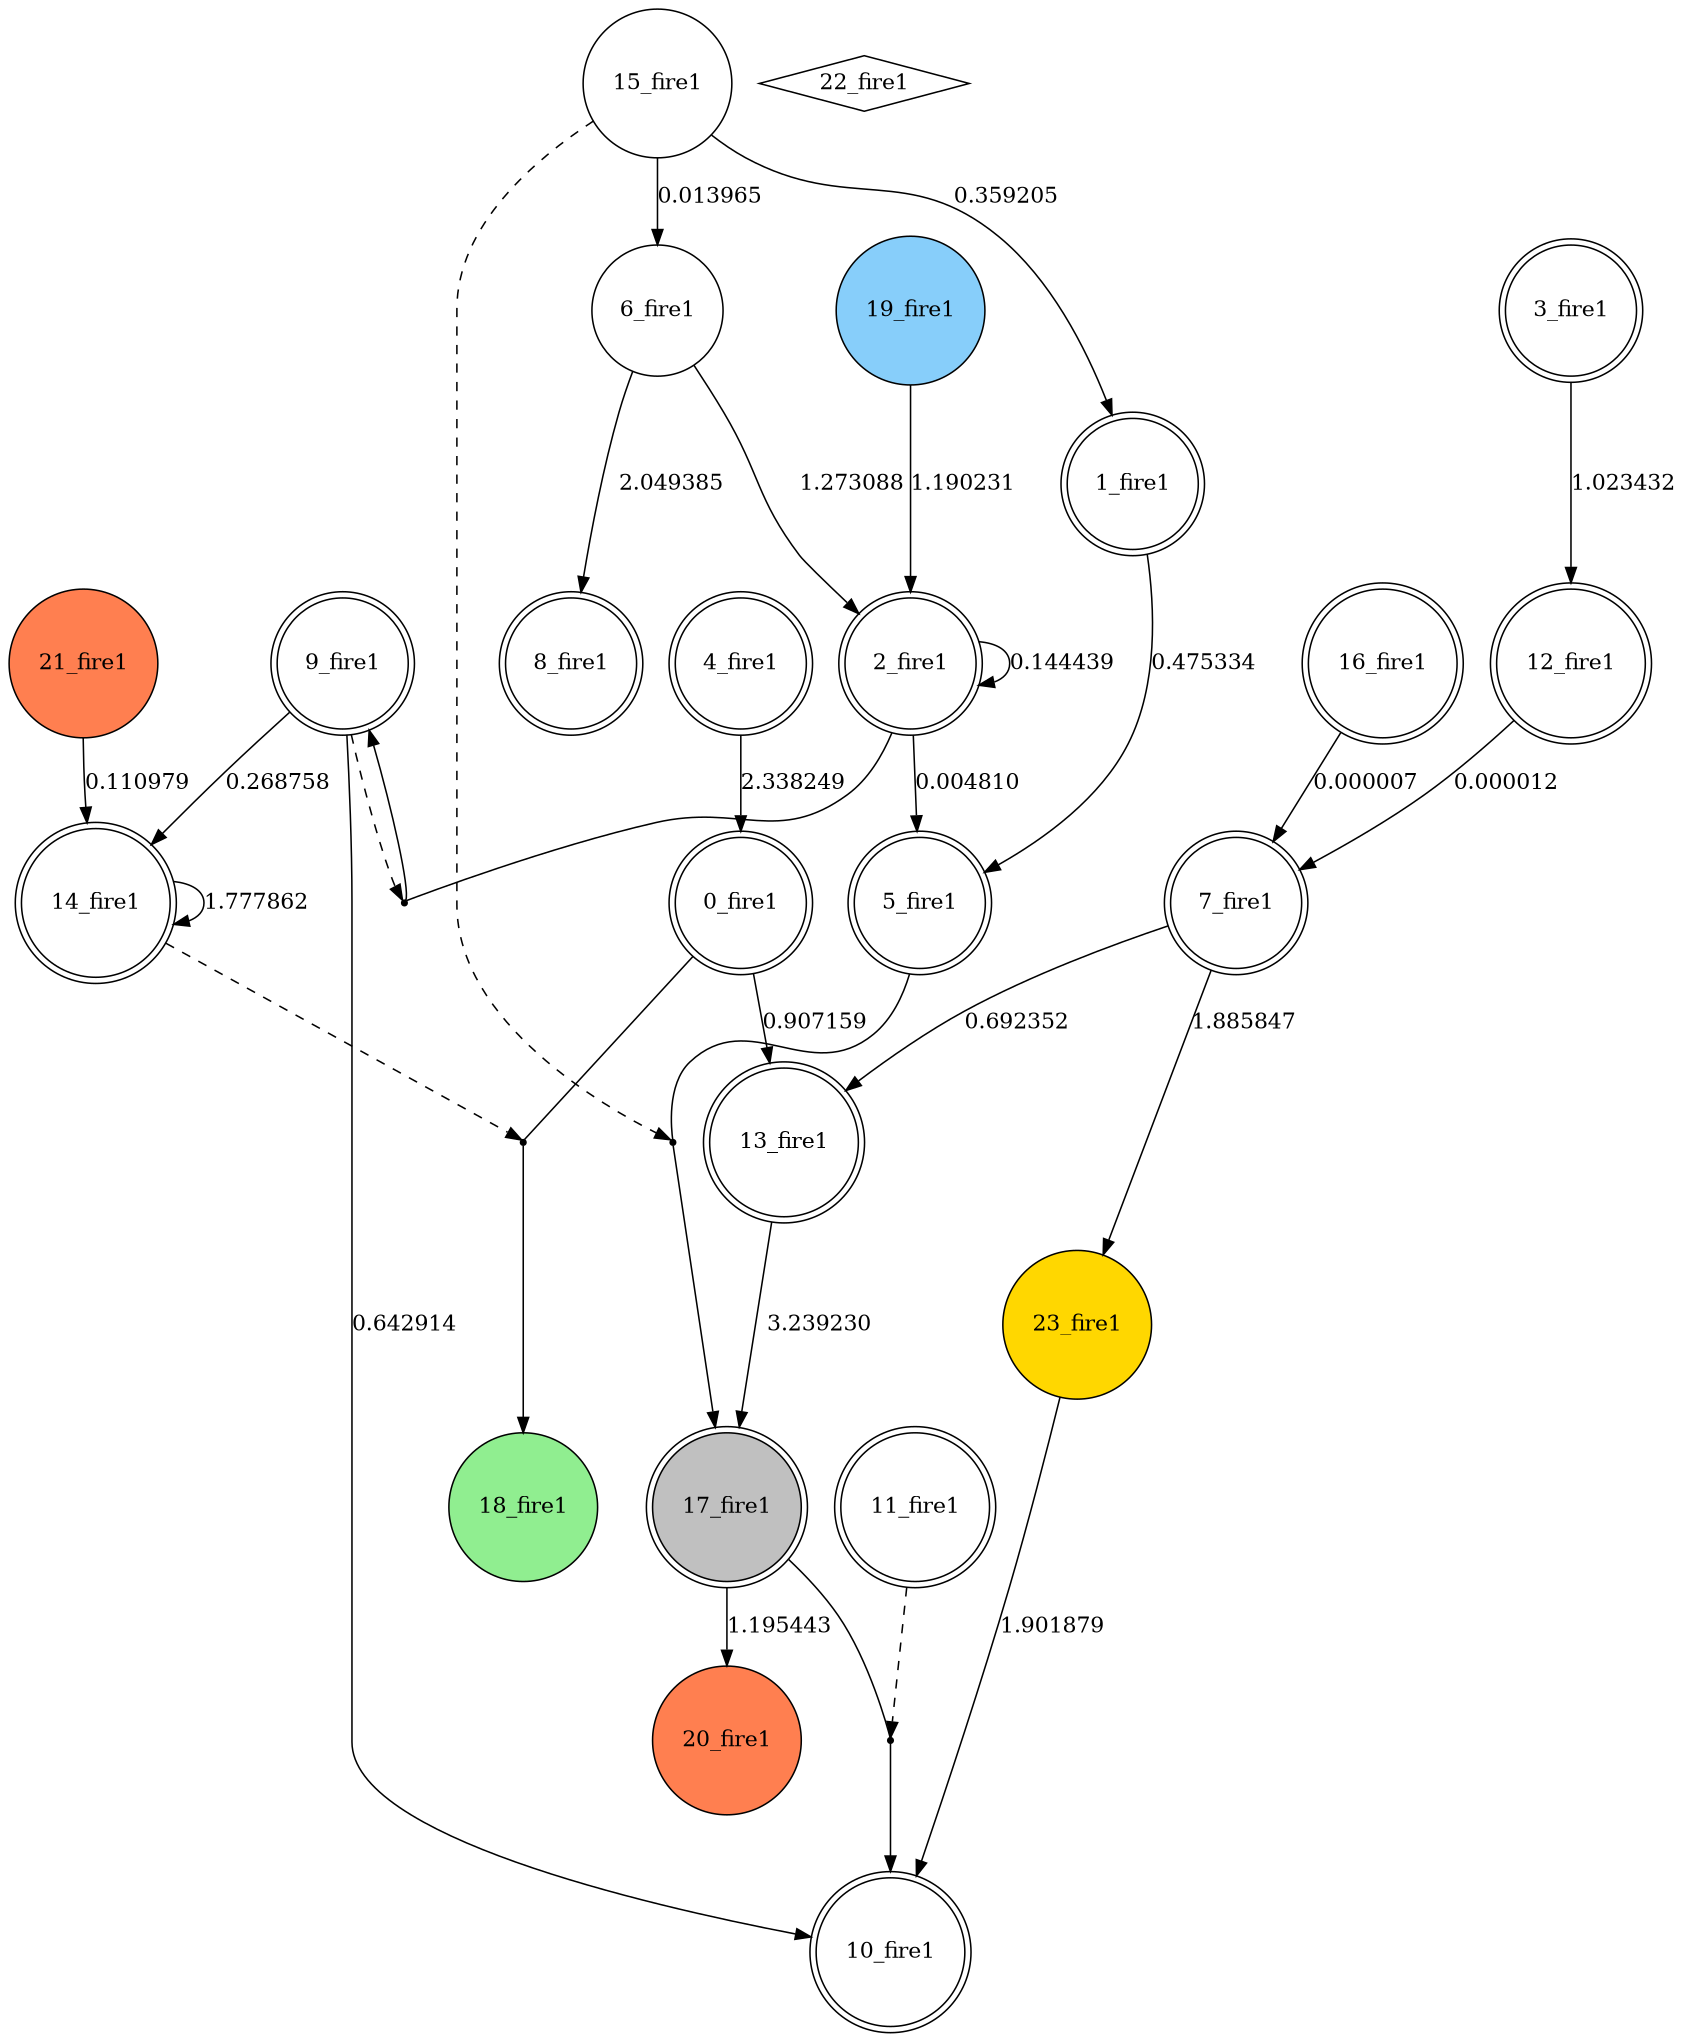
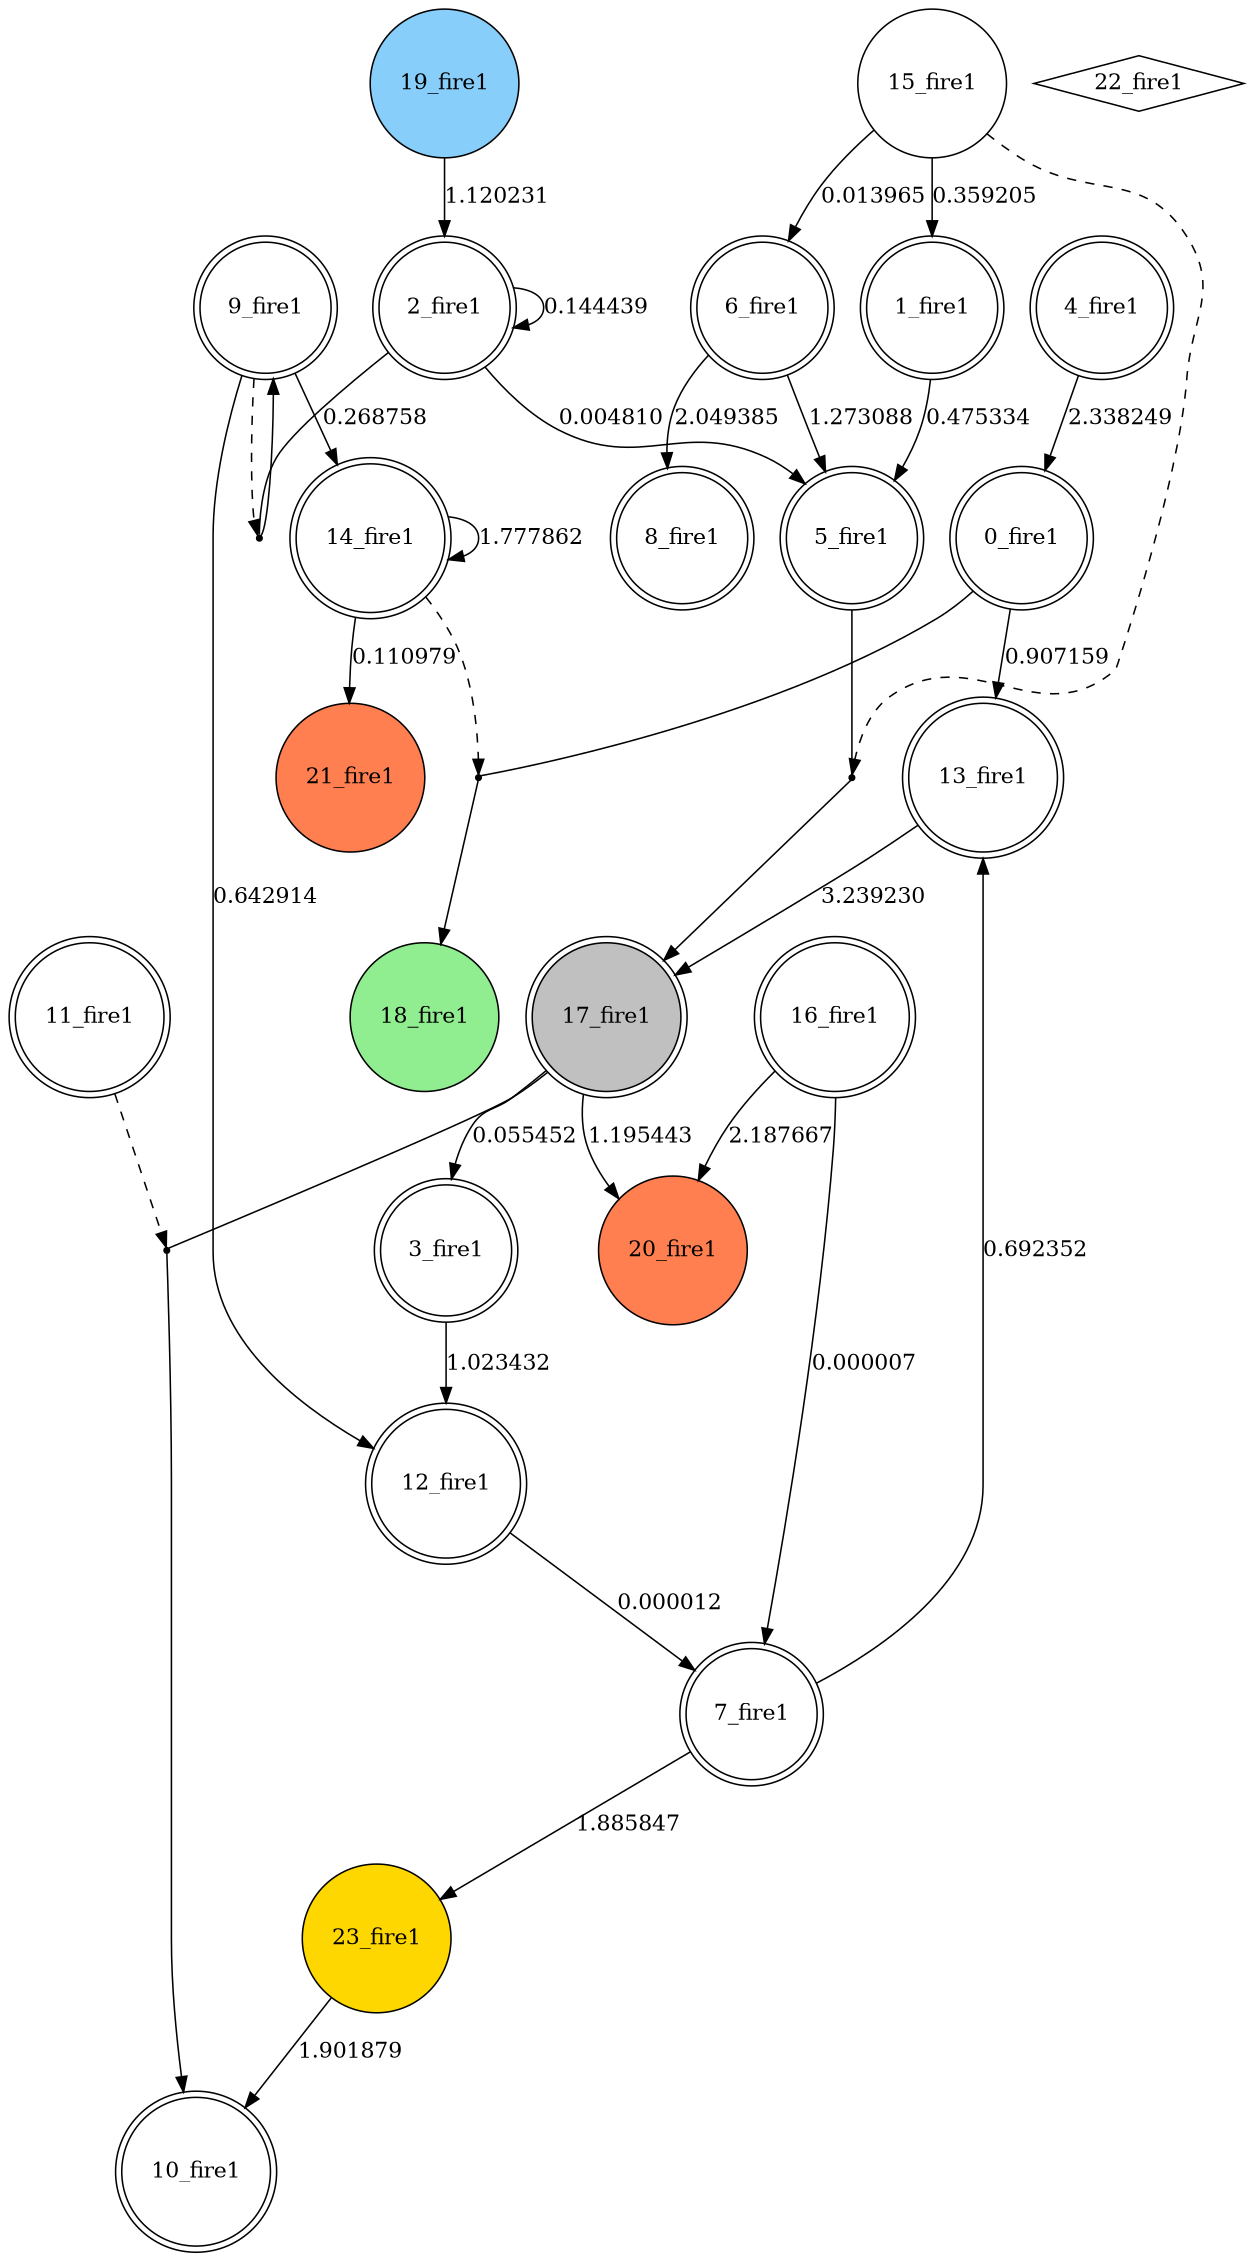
(657, 311) -> (762, 308)
(963, 484) -> (497, 197)
(761, 490) -> (803, 416)
(84, 773) -> (351, 653)
none -> (736, 1115)
none -> (470, 1130)
(352, 1489) -> (213, 937)
